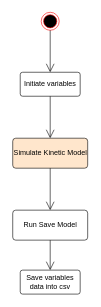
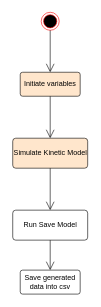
(50, 84) -> (50, 84)
(50, 282) -> (50, 282)
